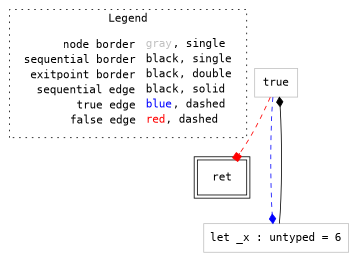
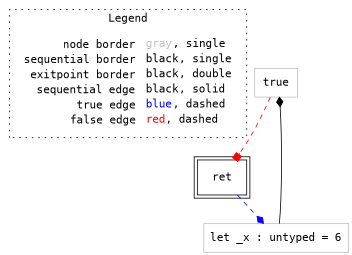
(271, 156) -> (247, 206)
